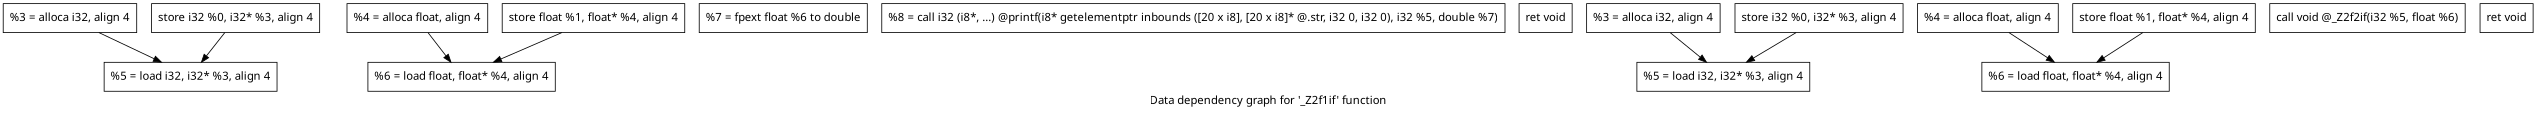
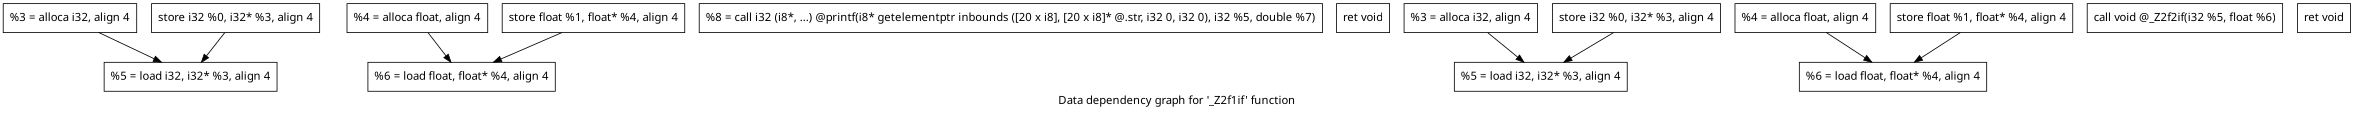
(783, 18) -> none
